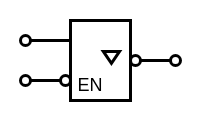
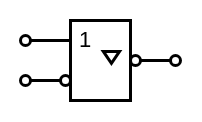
none -> (86, 41)
(91, 86) -> none
